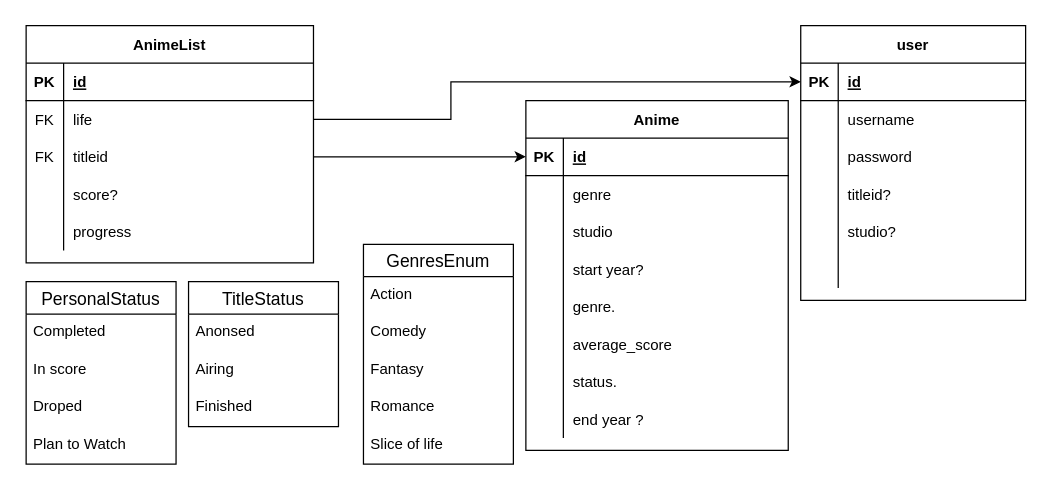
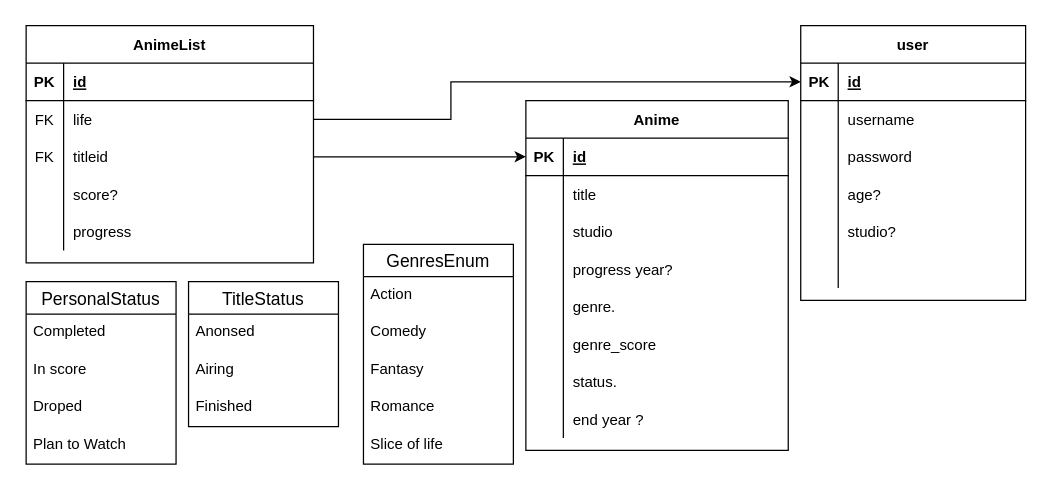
(594, 195) -> (590, 195)
(875, 195) -> (864, 195)
(617, 270) -> (629, 270)
(627, 345) -> (619, 345)
